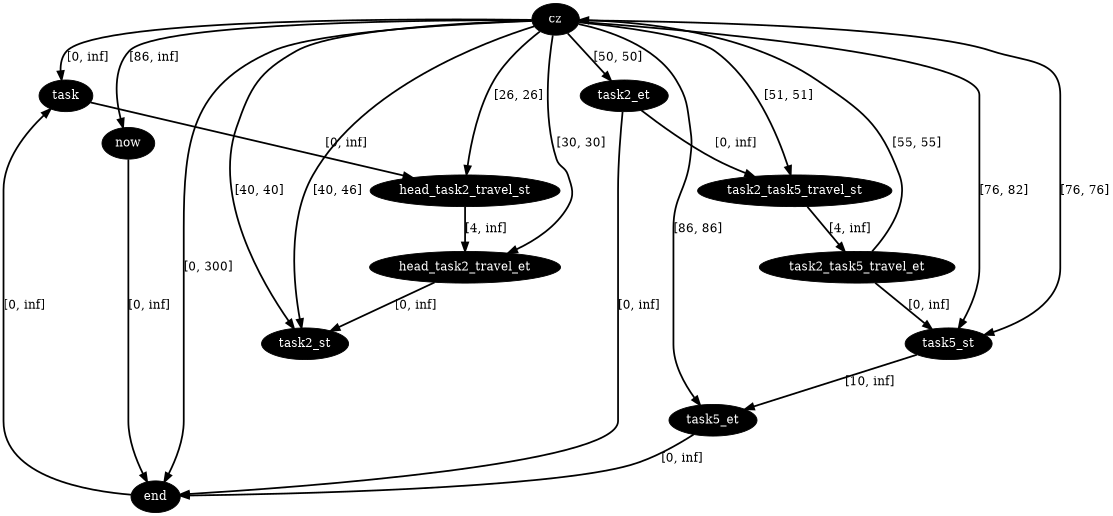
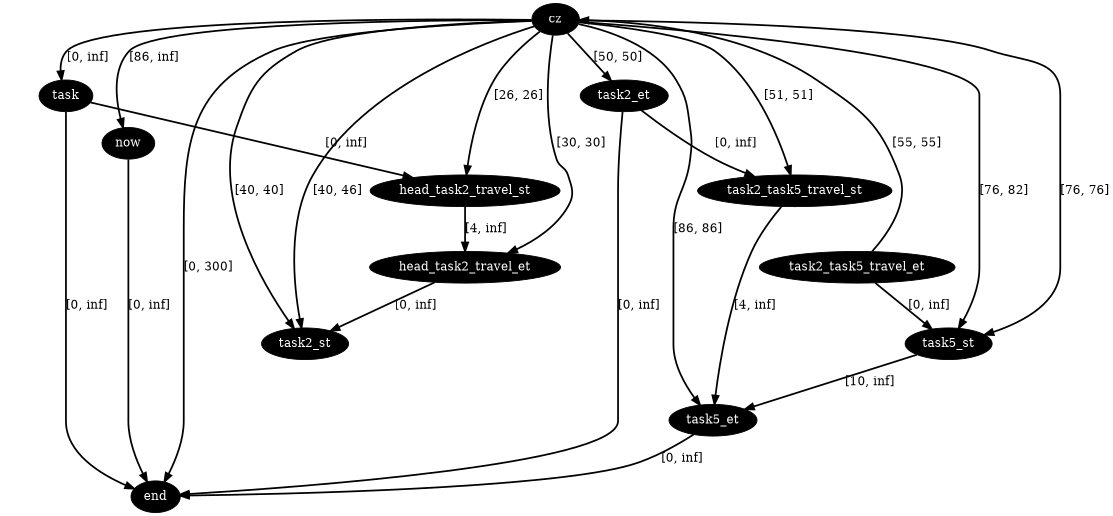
(823, 226) -> (736, 296)
(4, 342) -> (66, 313)
